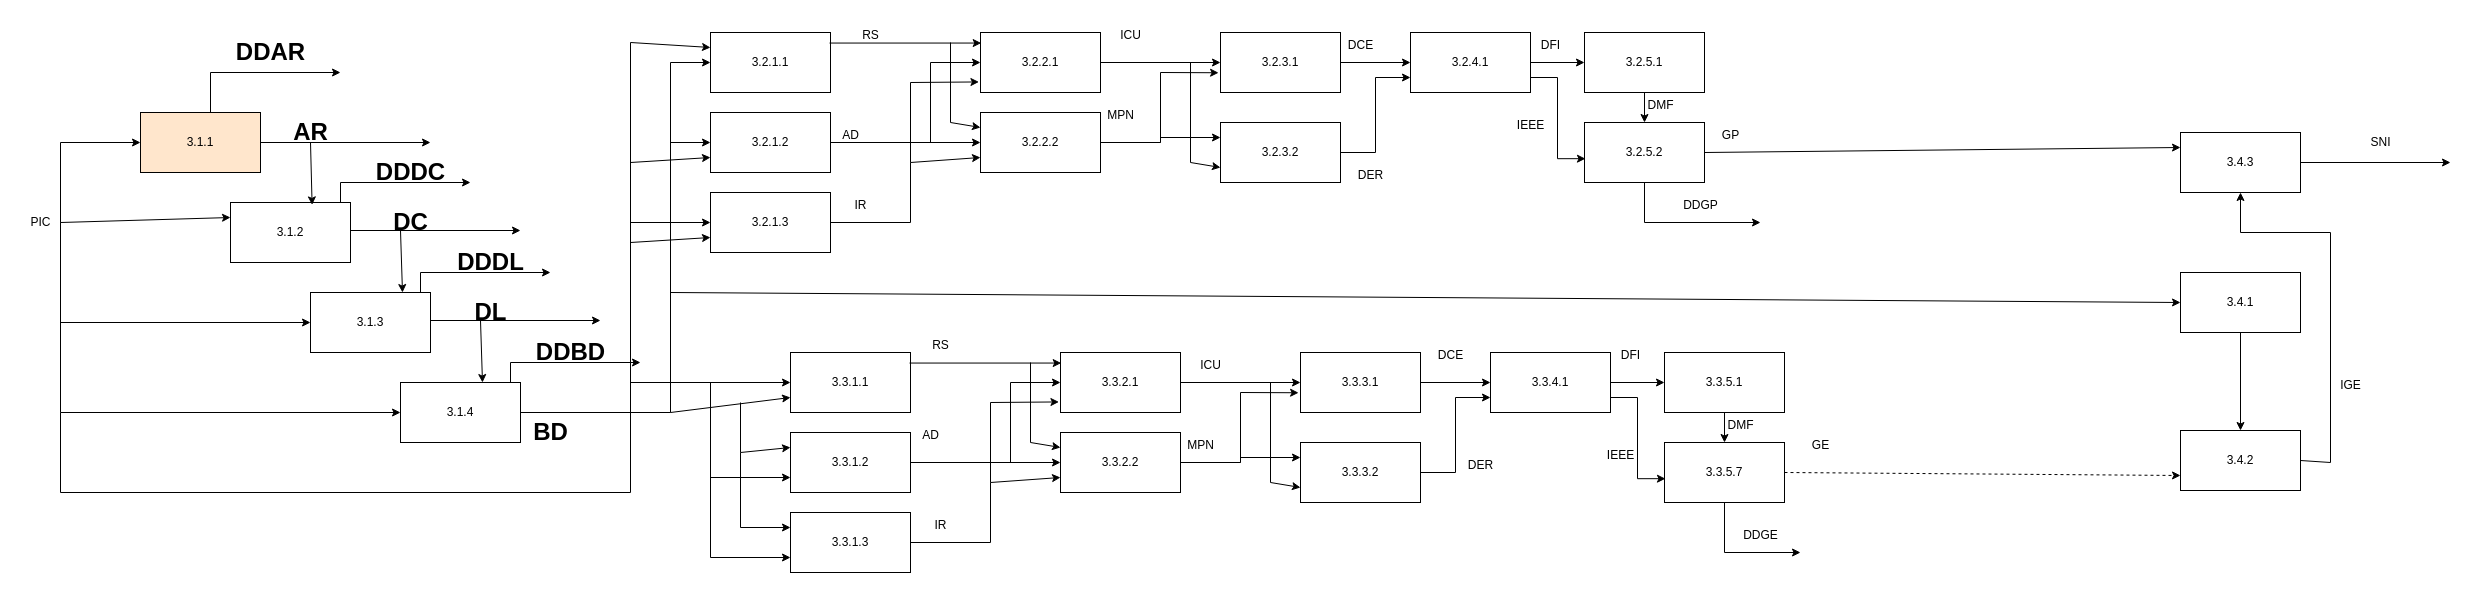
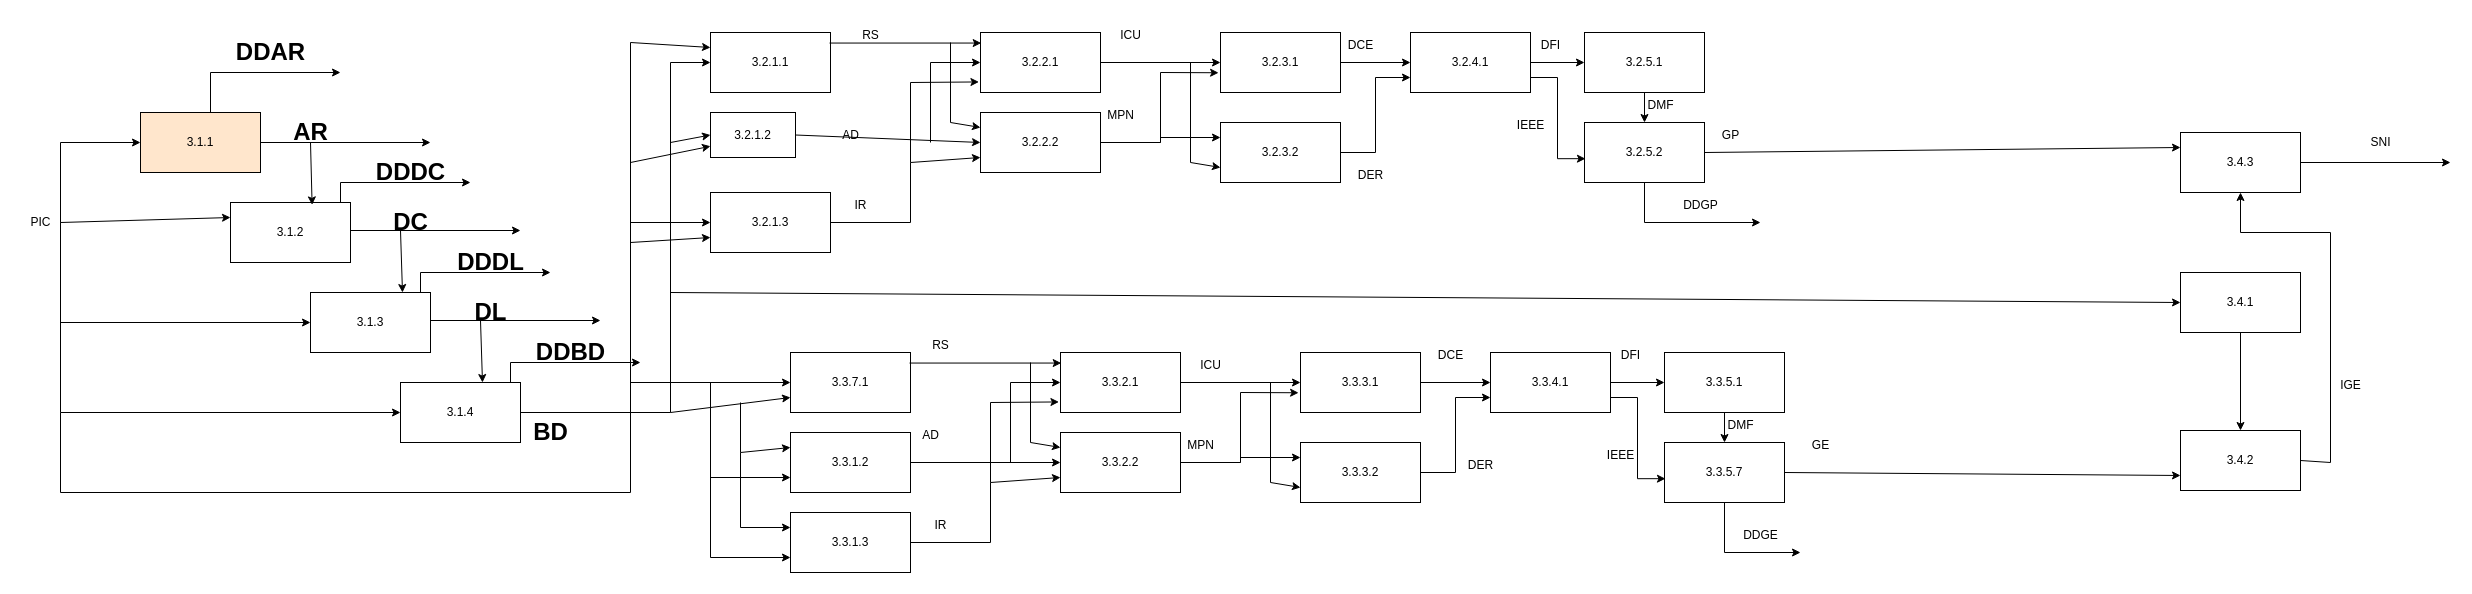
(771, 143) -> (753, 135)
(851, 383) -> (851, 383)
(1980, 474) -> (1980, 474)
